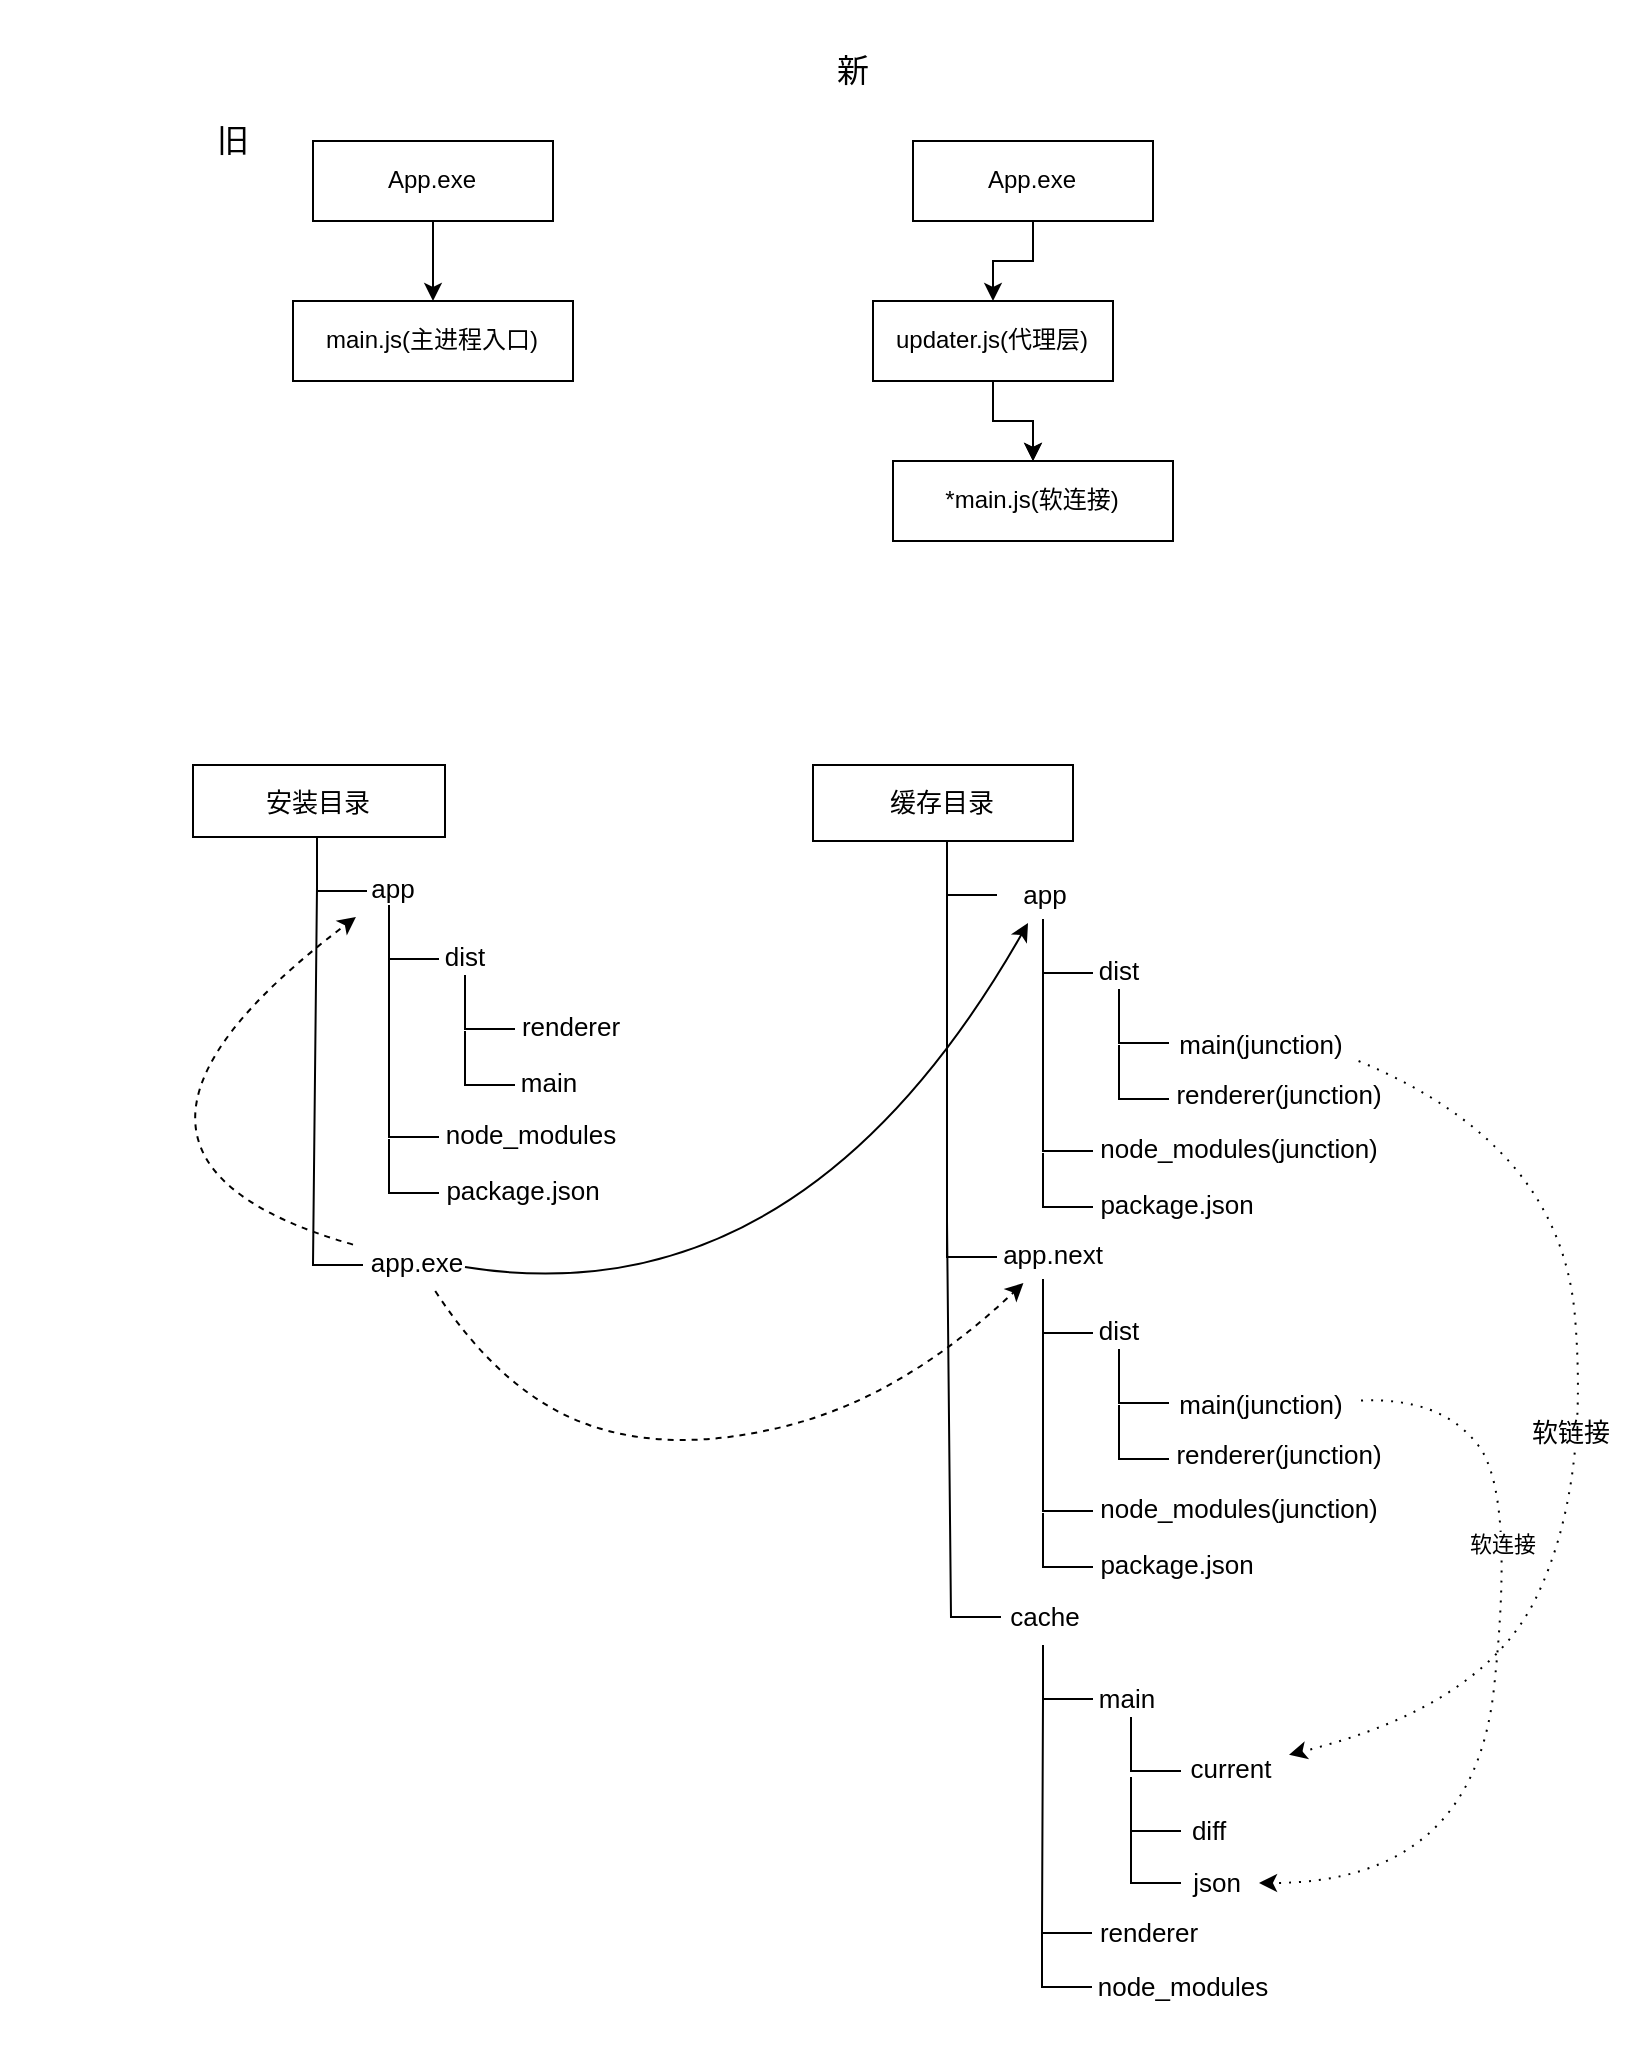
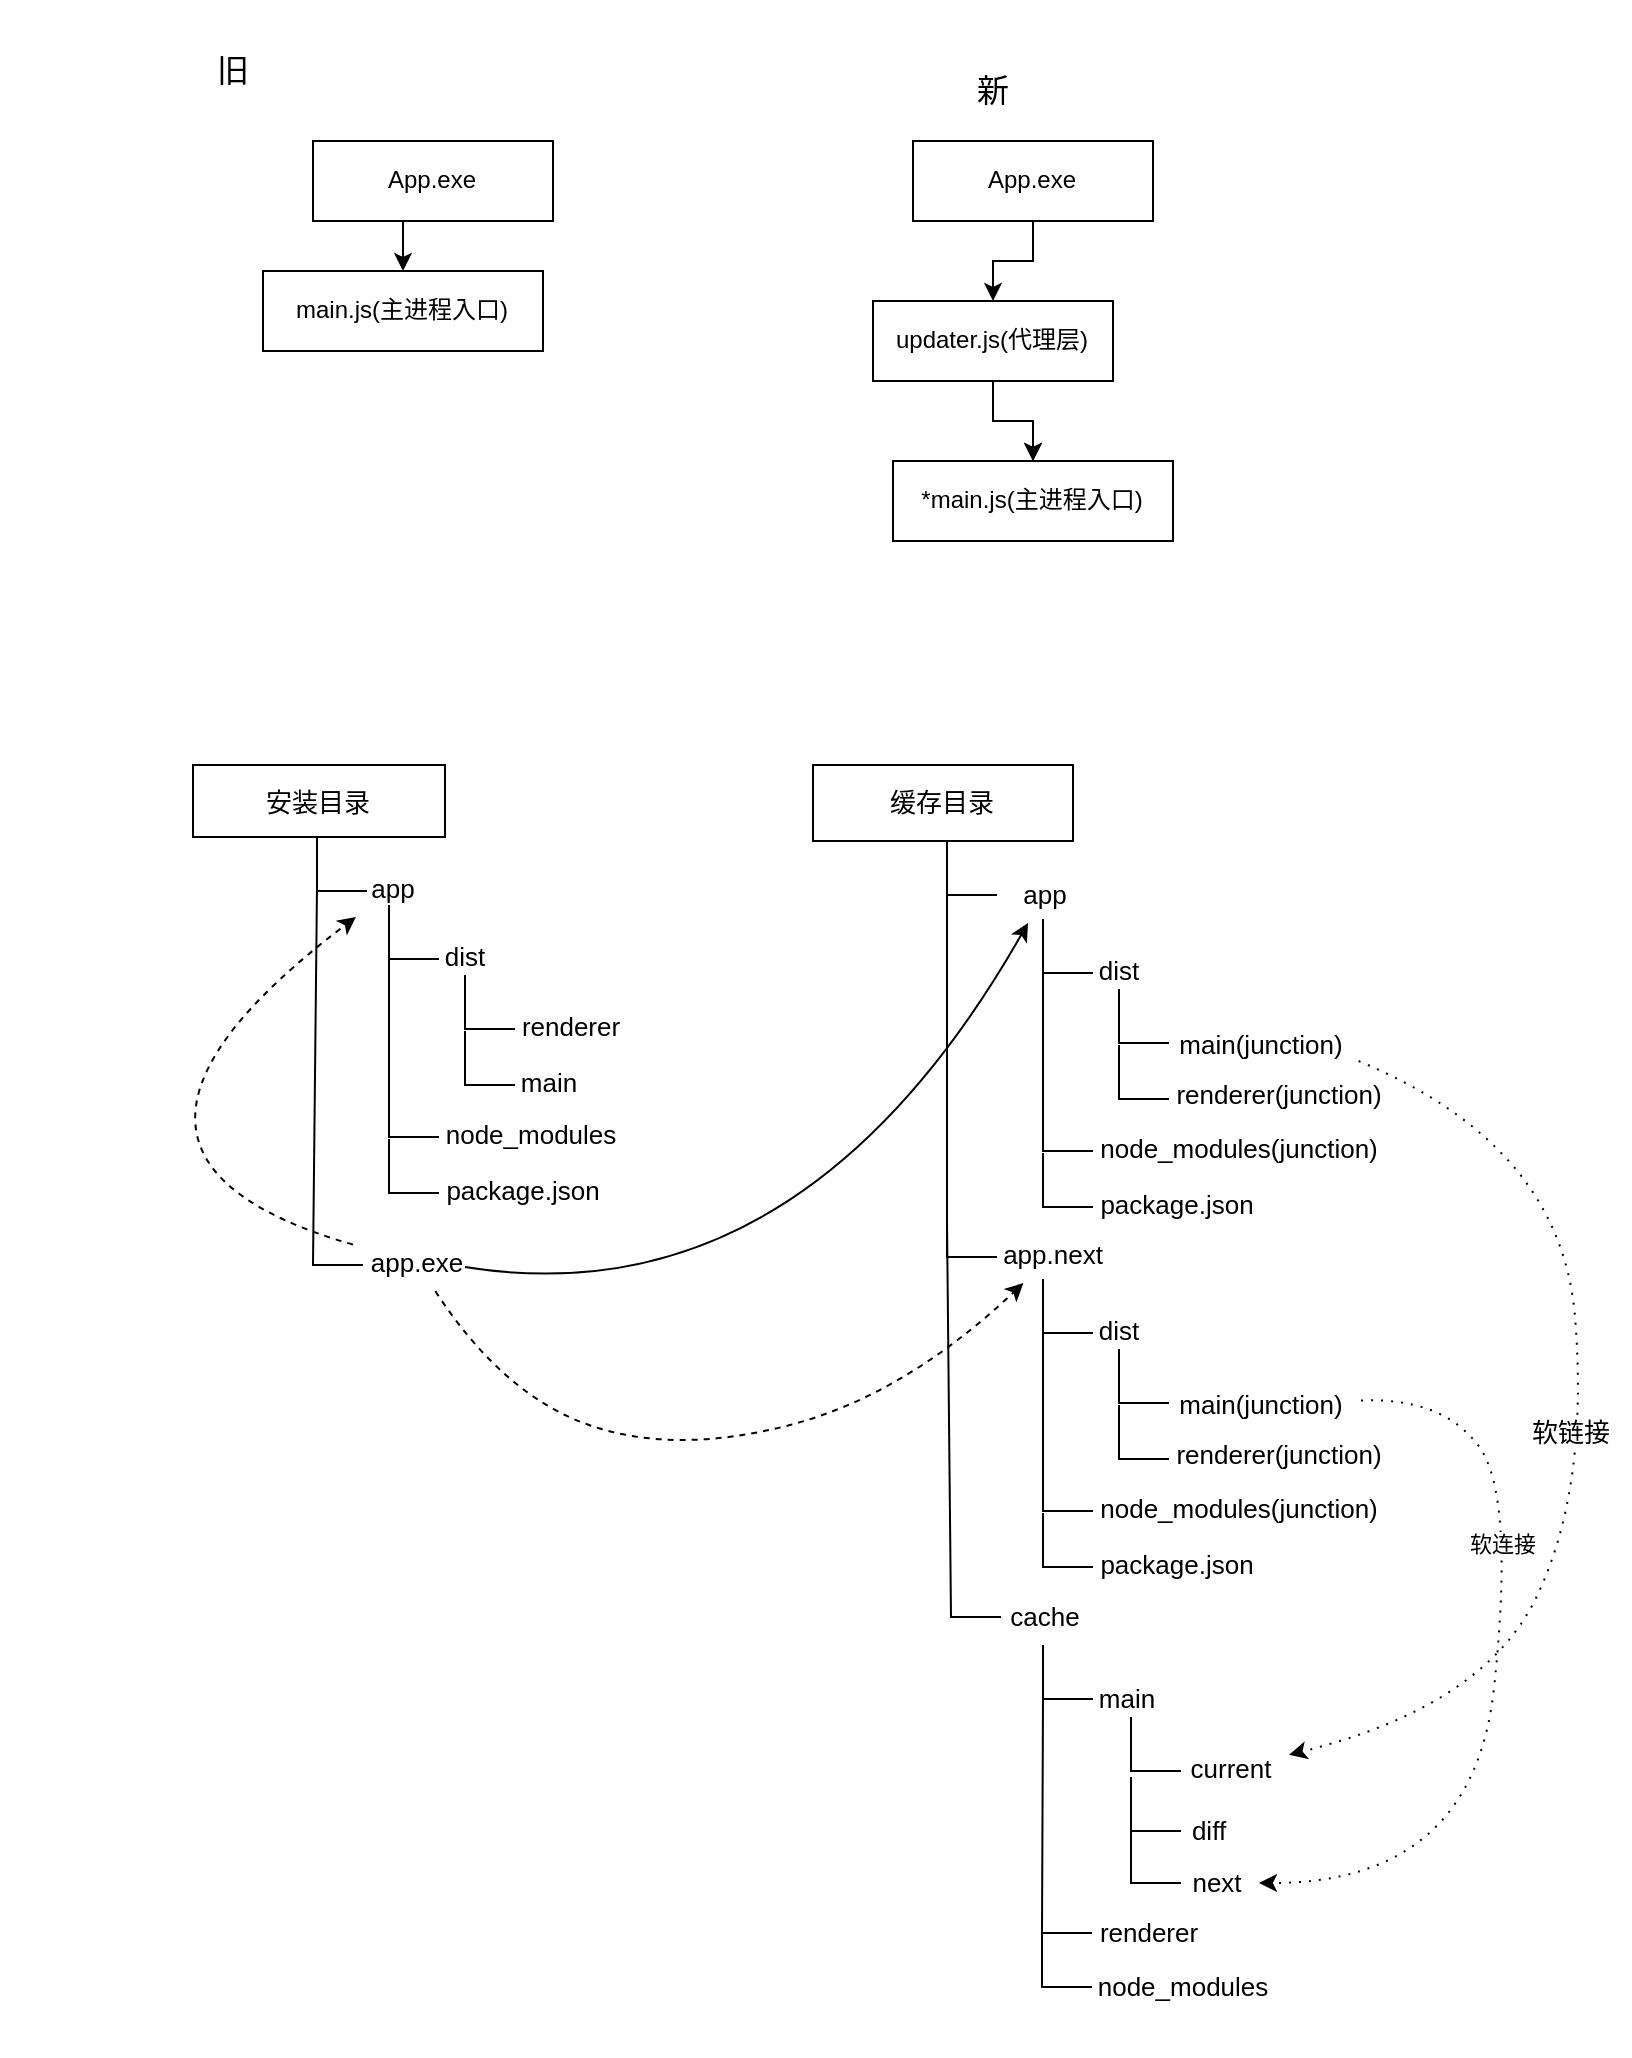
(853, 71) -> (993, 91)
(233, 141) -> (233, 71)
(433, 341) -> (403, 311)
(1033, 501) -> (1033, 501)
(1218, 1883) -> (1218, 1883)
